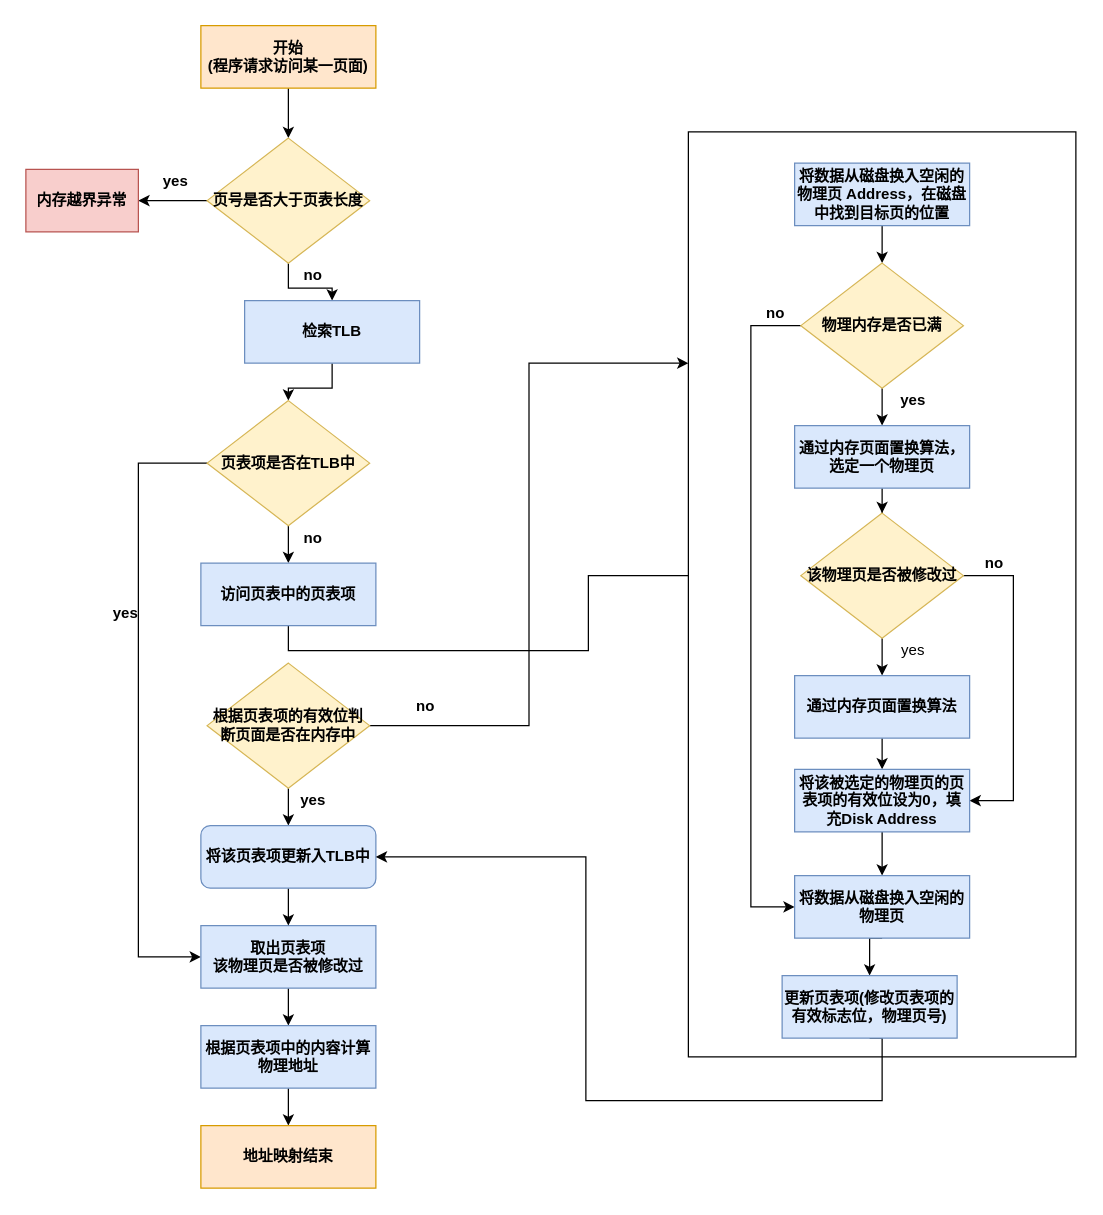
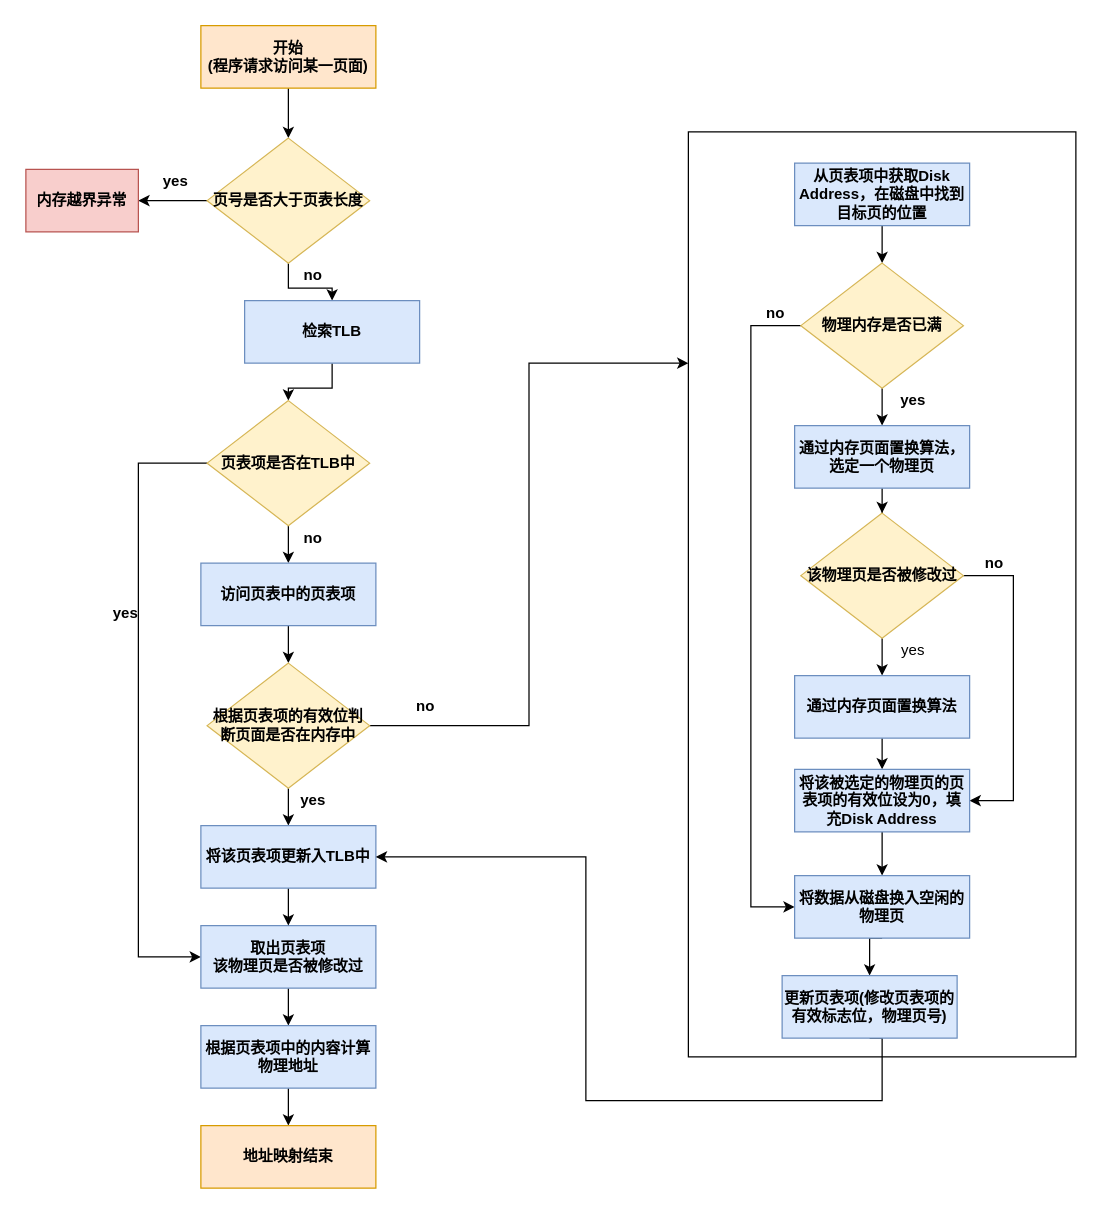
(882, 194) -> (882, 194)
(524, 651) -> (288, 651)
(288, 857) -> (288, 857)
